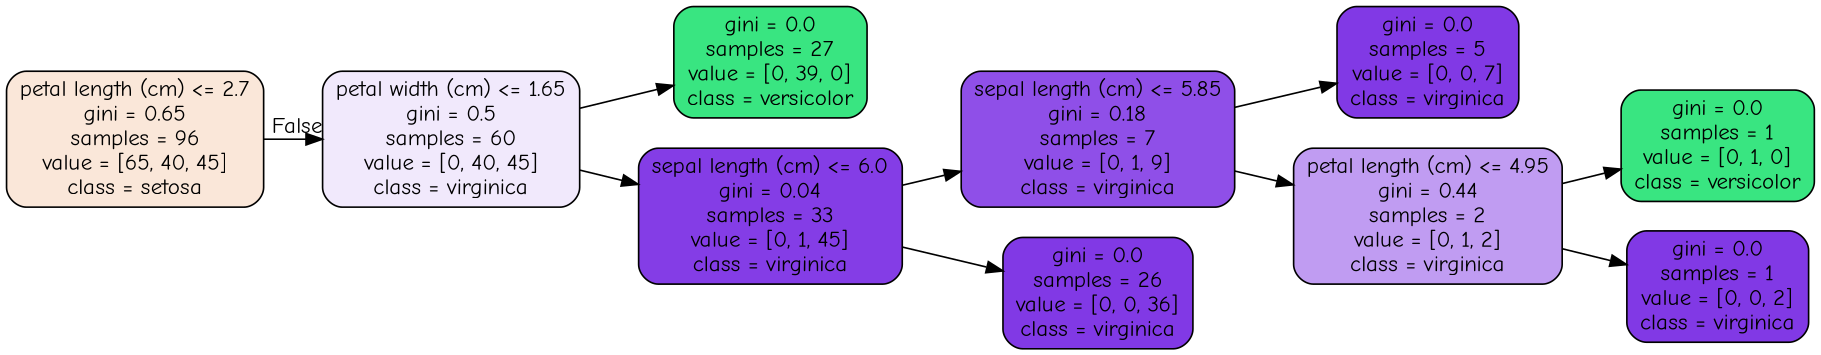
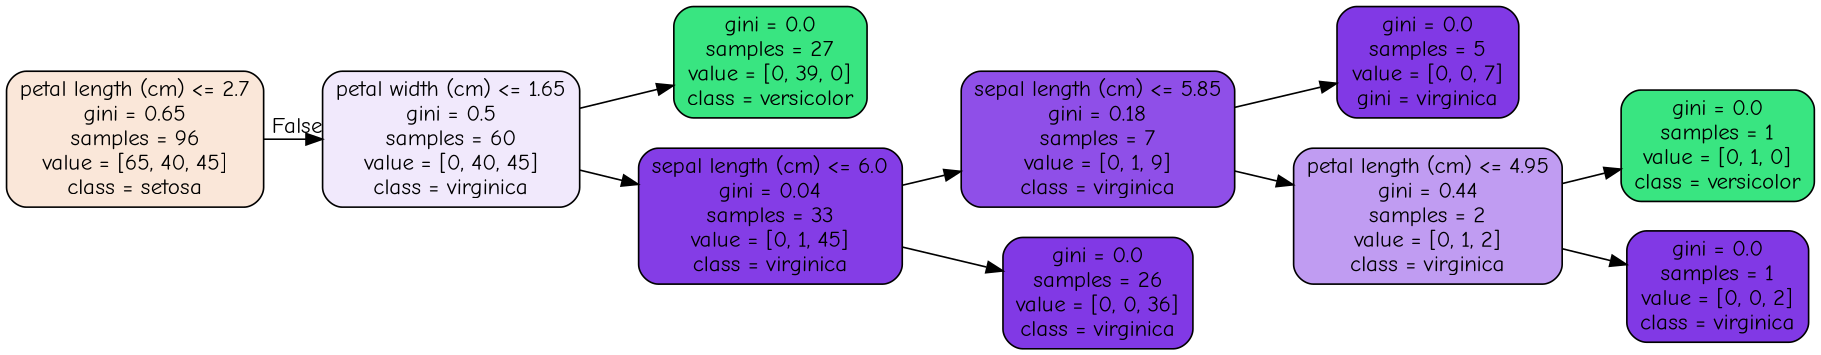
(1428, 62) -> (1428, 62)
